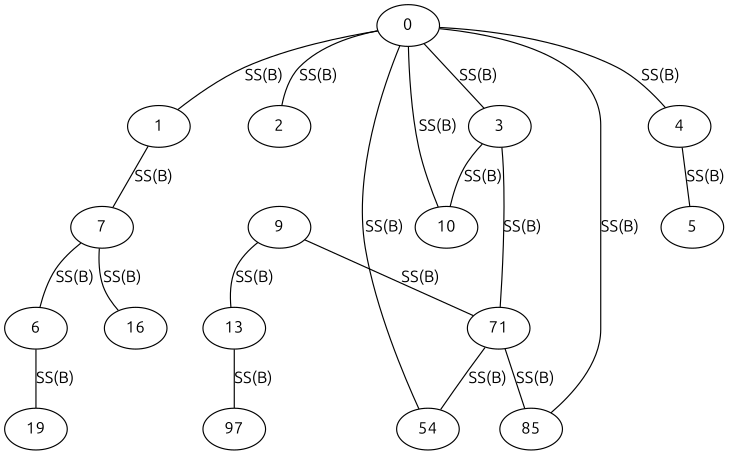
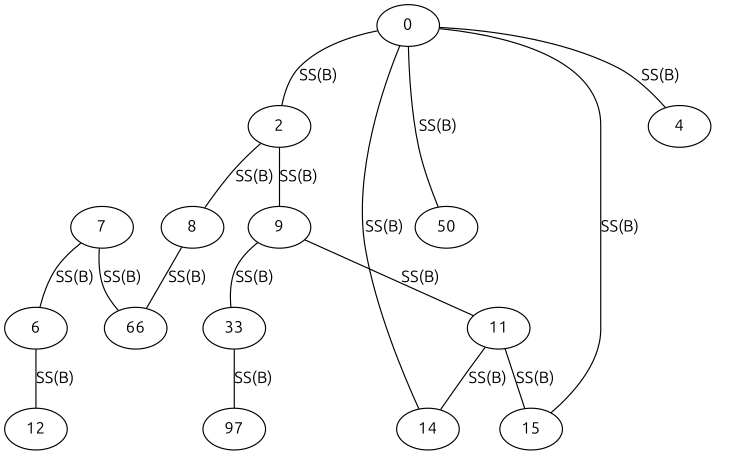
(159, 126) -> none
(500, 126) -> none
none -> (279, 177)
none -> (193, 227)
(446, 227) -> (446, 227)
(692, 227) -> none
(136, 328) -> (136, 328)
(234, 328) -> (234, 328)
(499, 328) -> (499, 328)
(36, 429) -> (36, 429)
(428, 429) -> (428, 429)
(531, 429) -> (531, 429)
